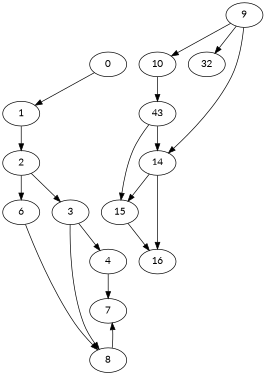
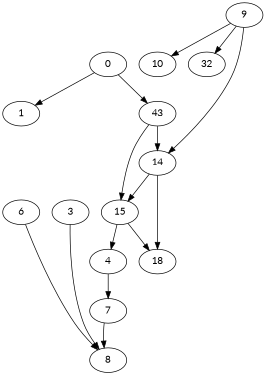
(157, 86) -> (130, 87)
(21, 163) -> none
(87, 234) -> (115, 233)
(157, 262) -> (157, 262)
(113, 339) -> (104, 332)
